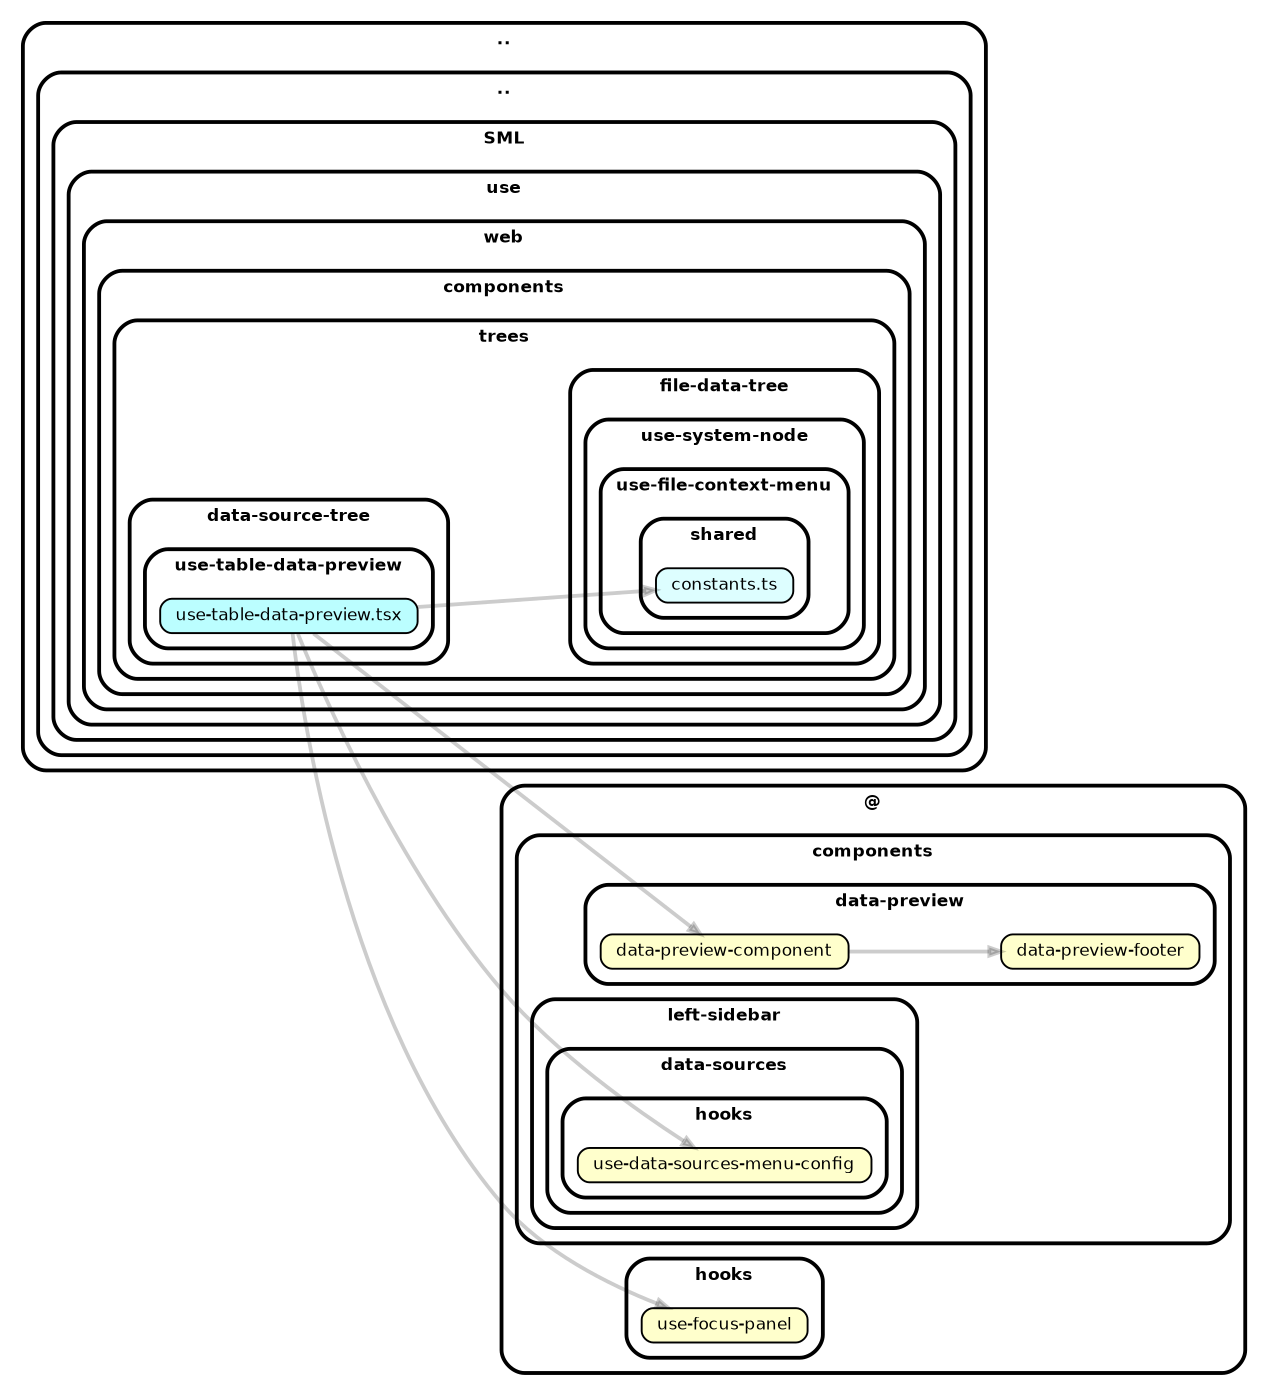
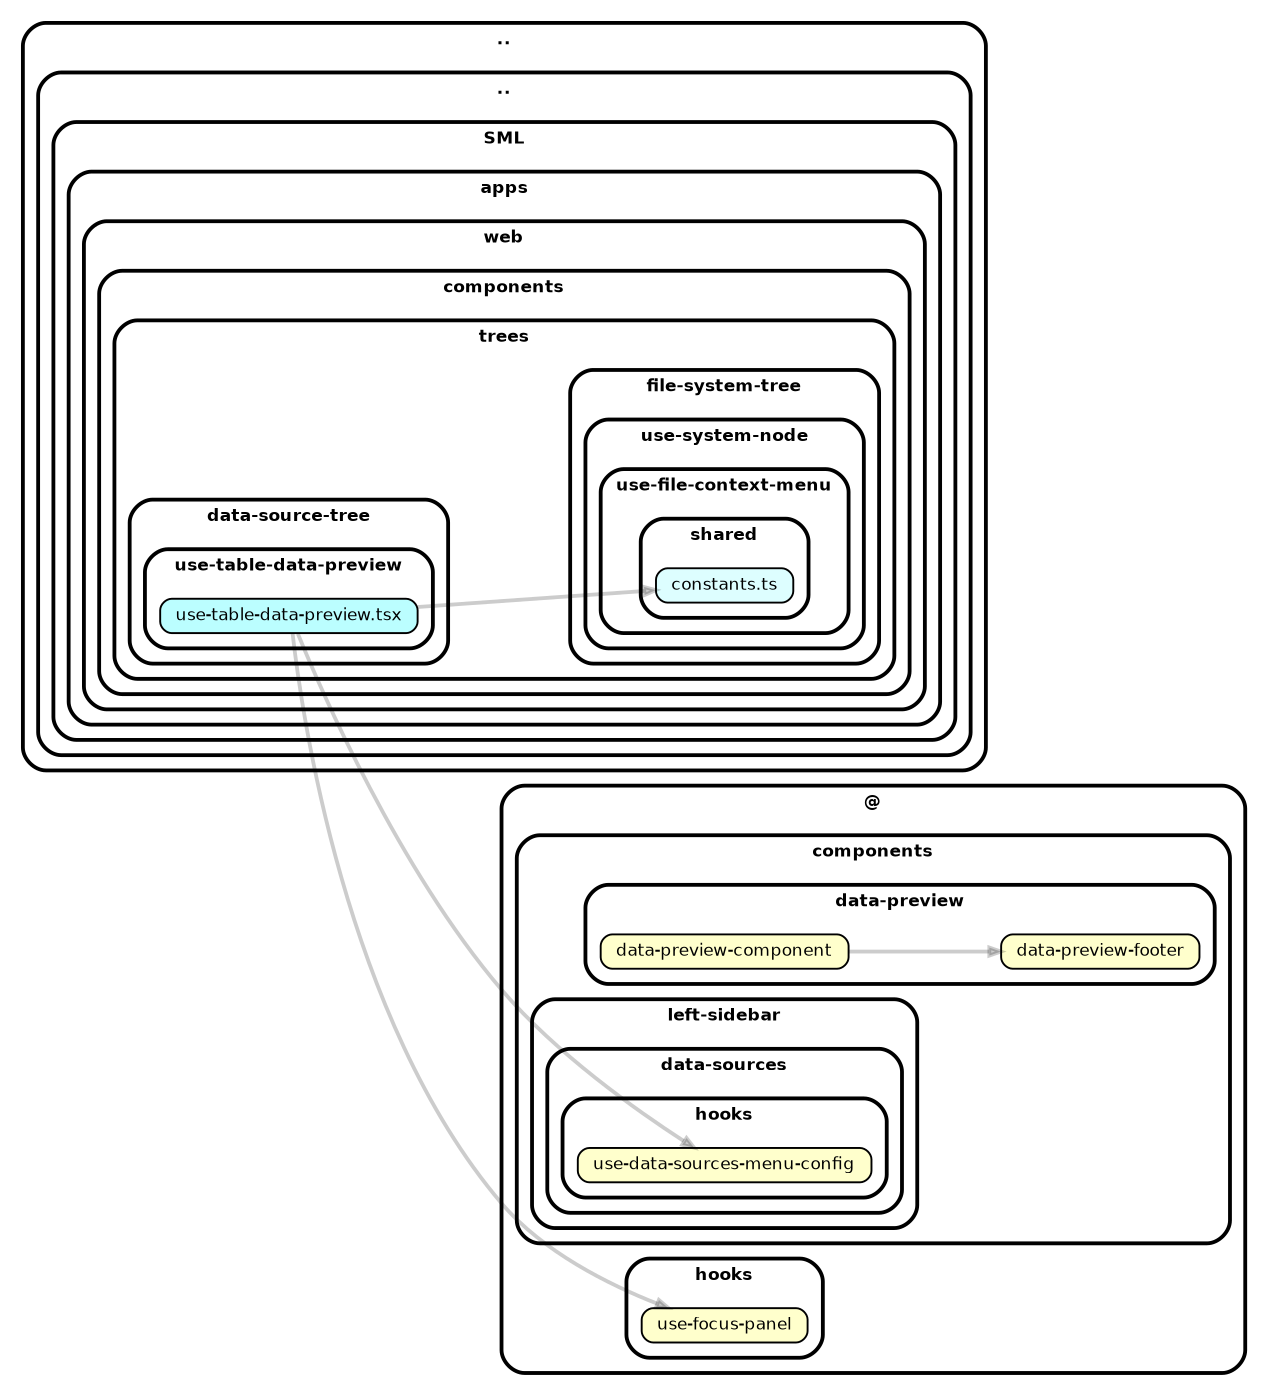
(504, 189) -> (504, 189)
(725, 387) -> (725, 387)
(530, 802) -> none
